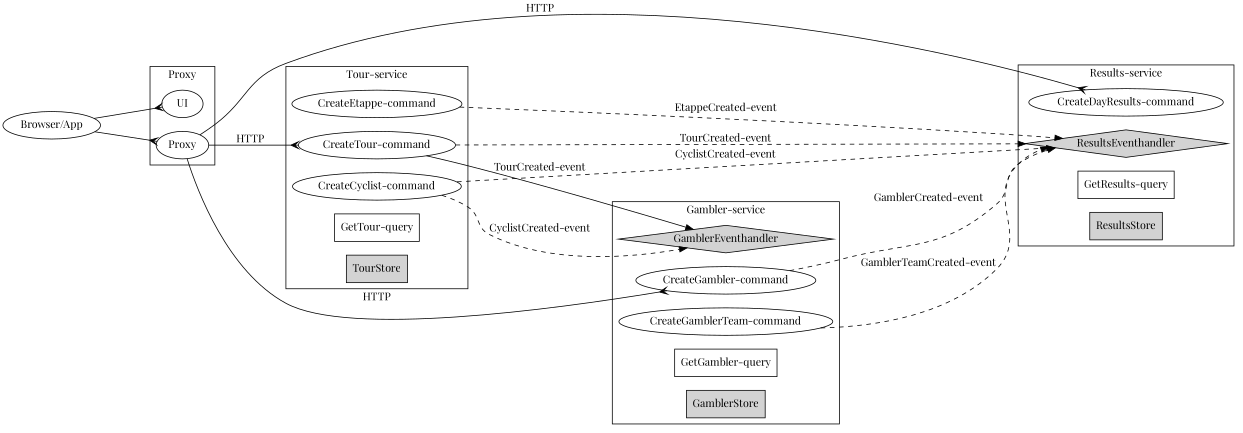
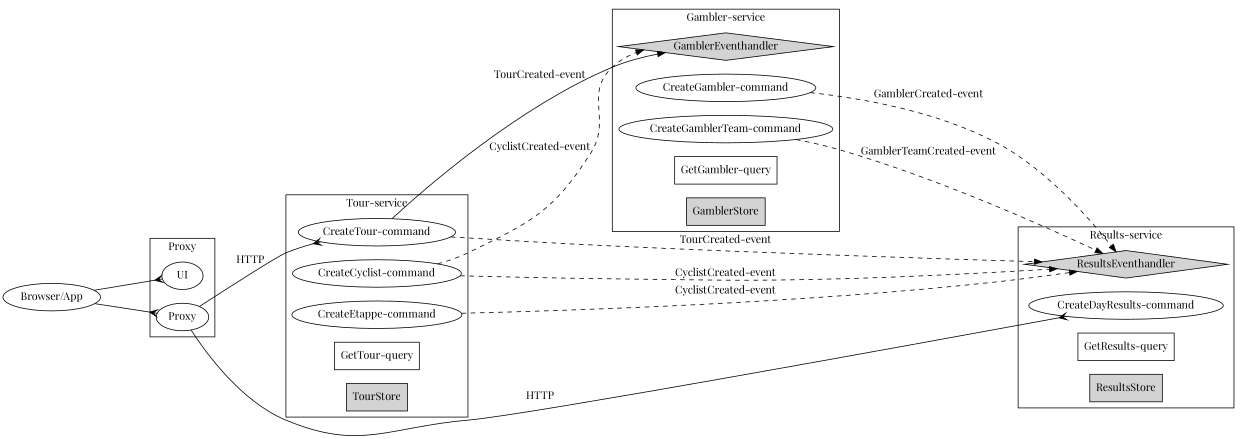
(726, 108) -> (726, 291)
(383, 319) -> none
